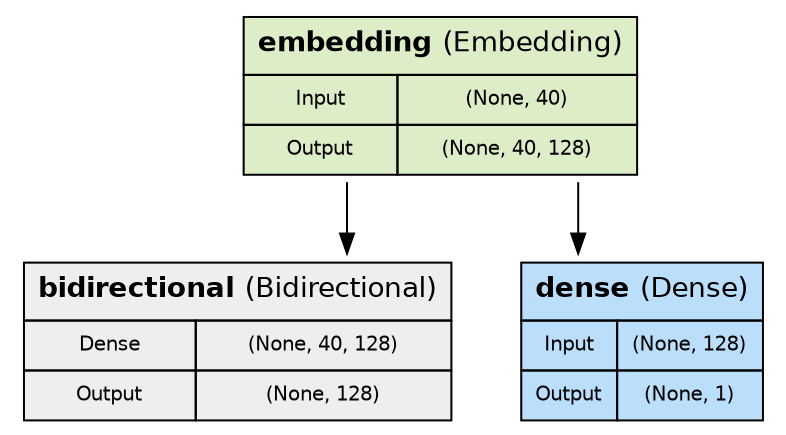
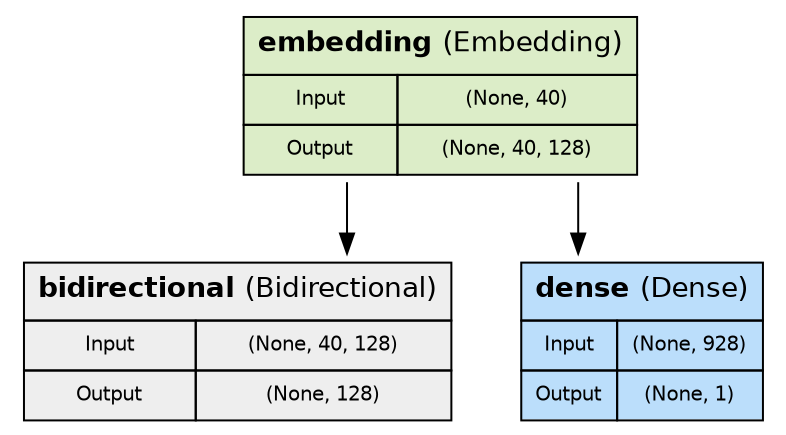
(110, 345) -> (110, 345)
(690, 345) -> (690, 345)
